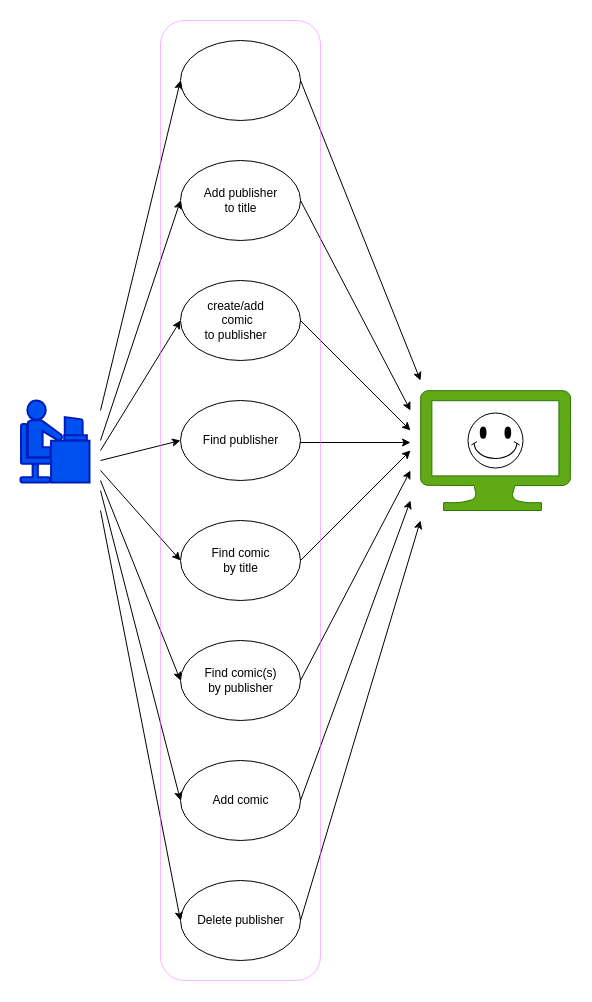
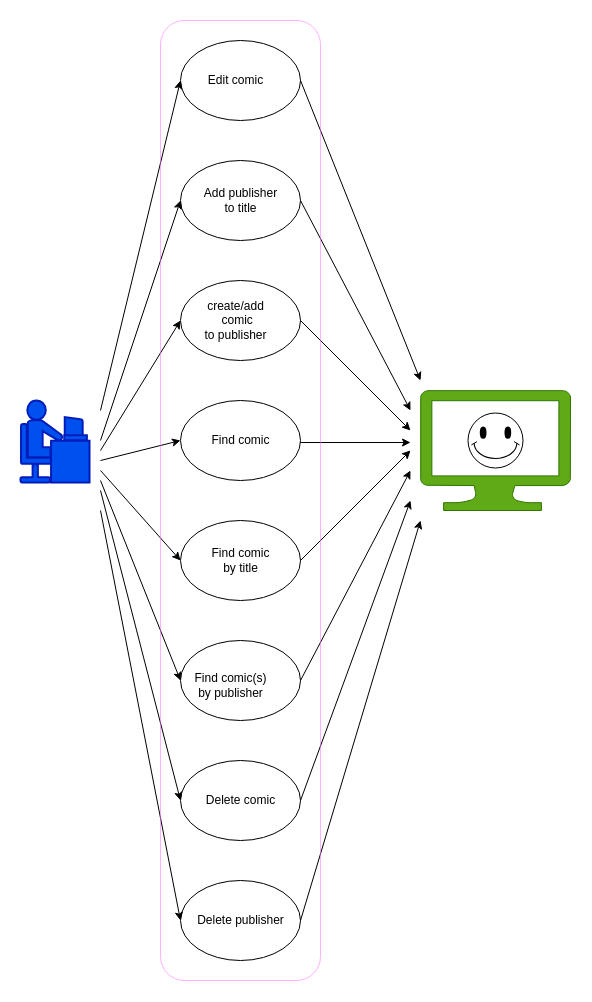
none -> (236, 81)
(241, 441) -> (241, 441)
(241, 681) -> (231, 686)
(241, 801) -> (241, 801)
